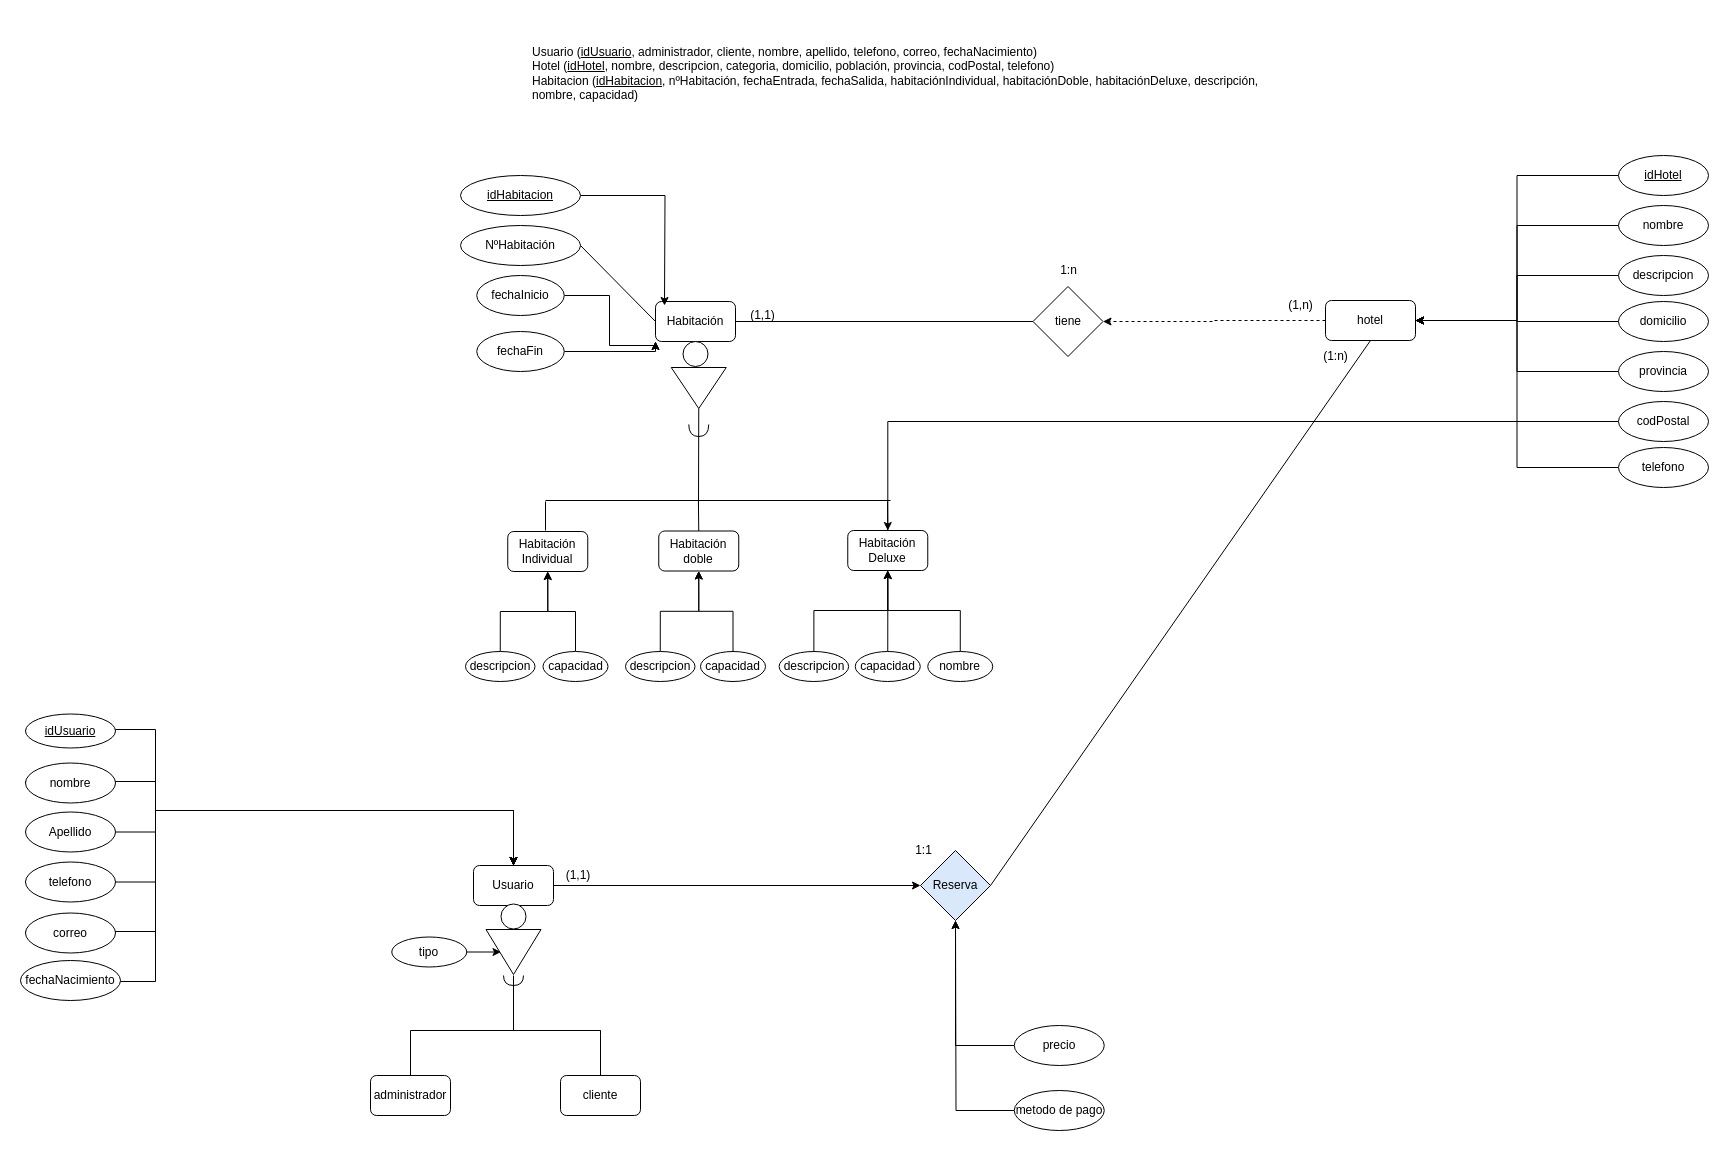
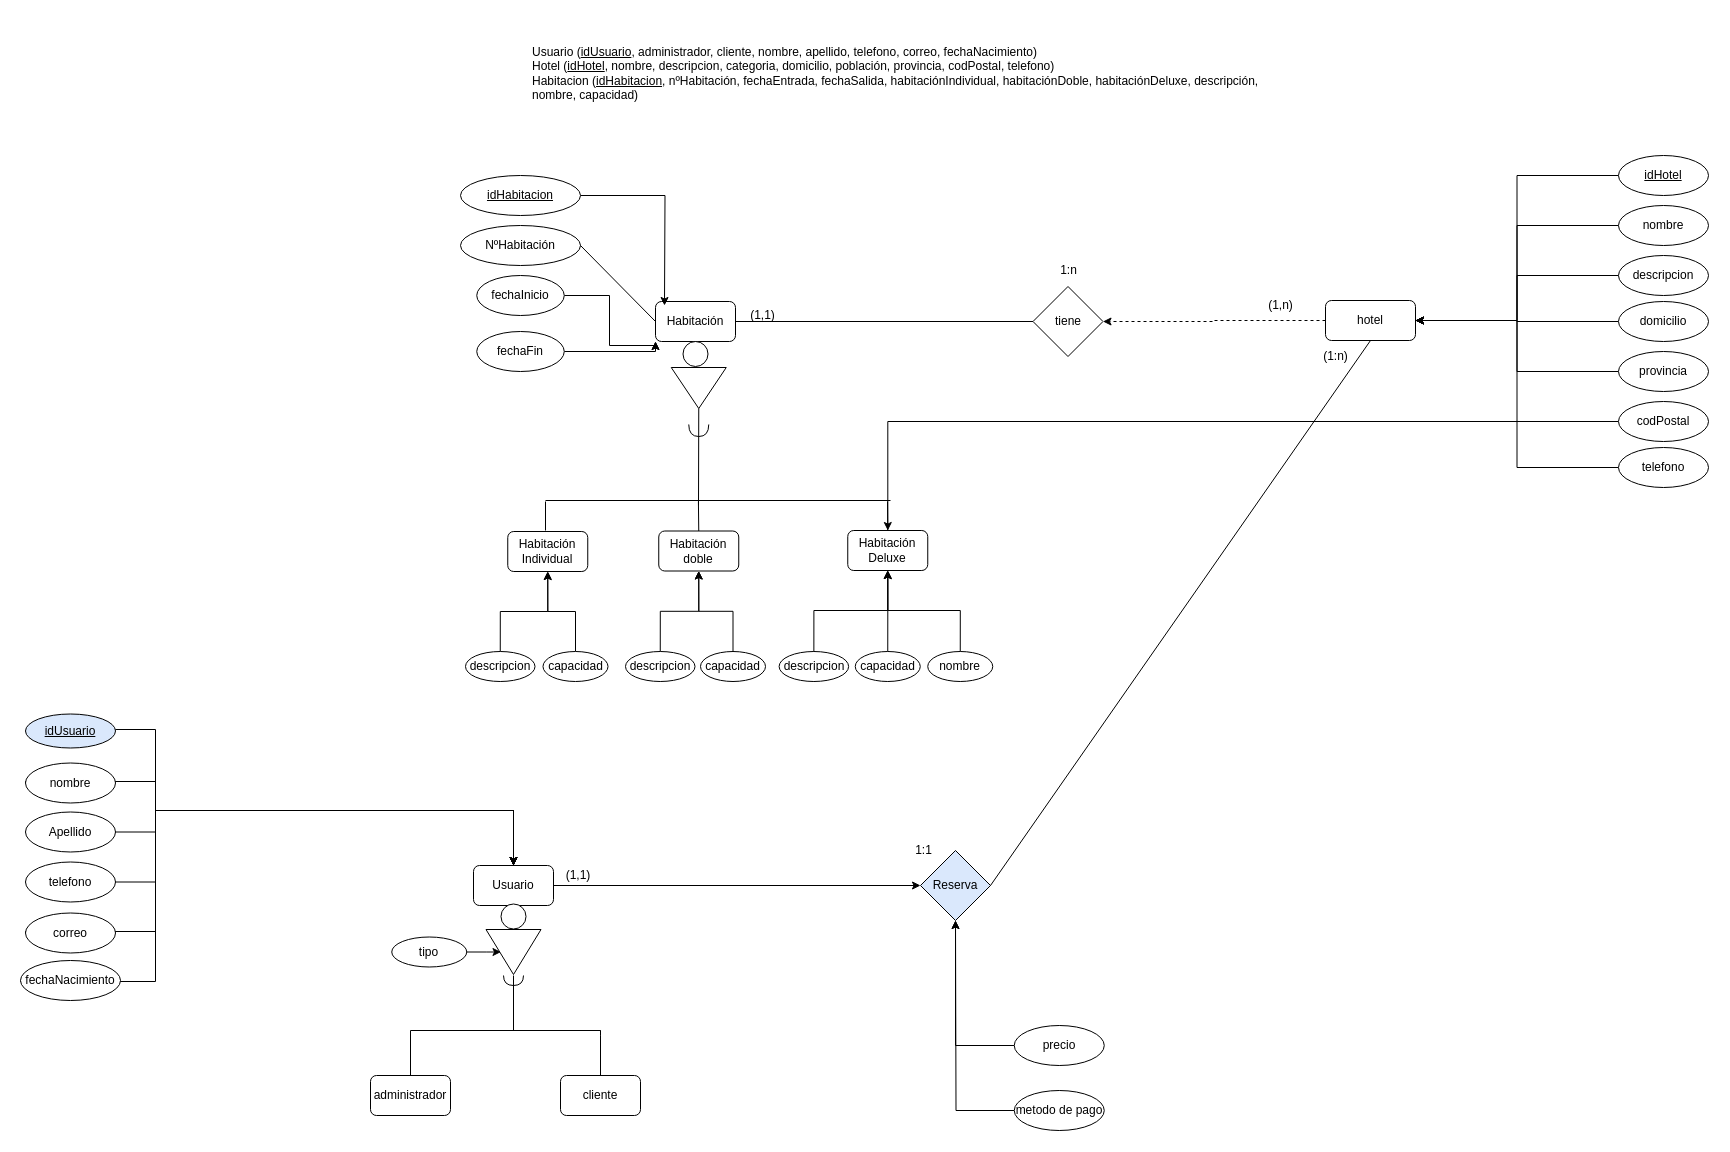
(1301, 306) -> (1281, 306)
(71, 731) -> (71, 731)
